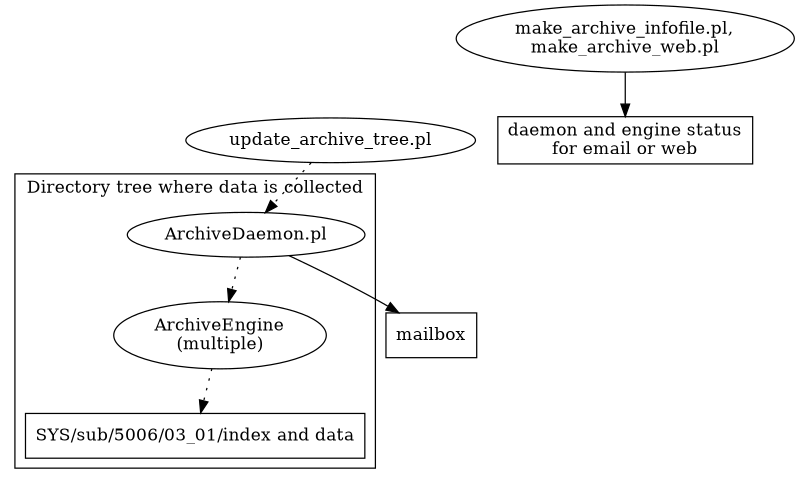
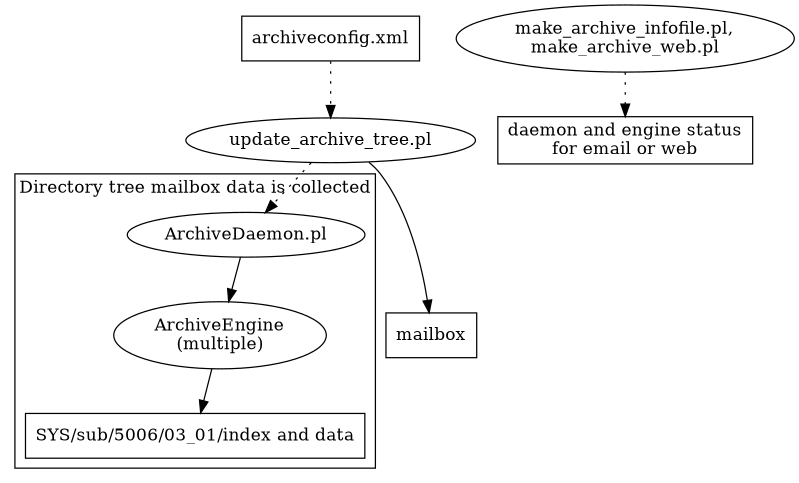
none -> (331, 39)
(625, 88) -> (625, 88)
(195, 188) -> (195, 188)
(236, 273) -> (236, 273)
(339, 280) -> (408, 226)
(208, 385) -> (208, 385)
